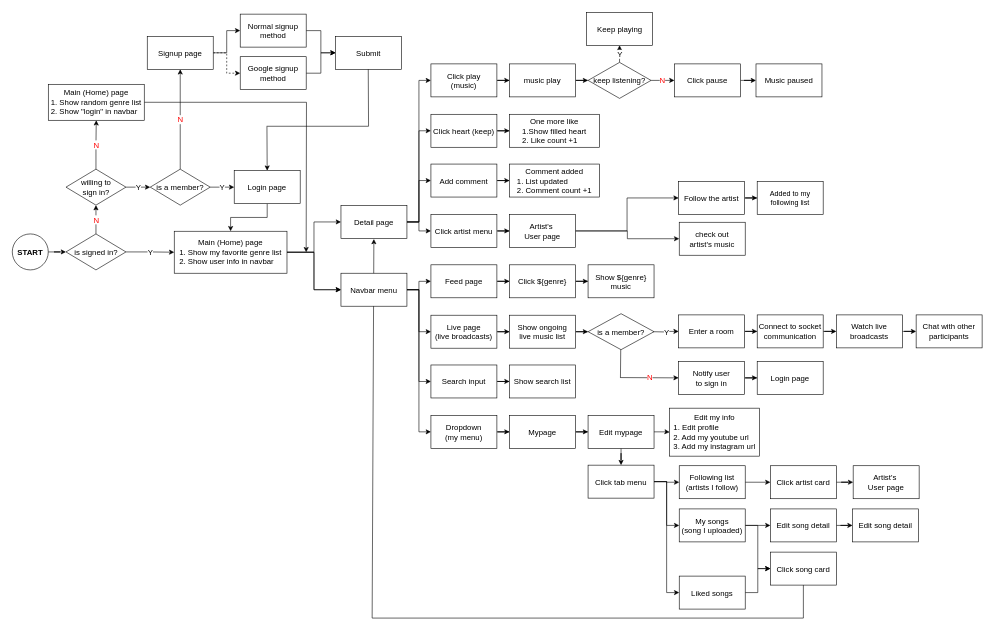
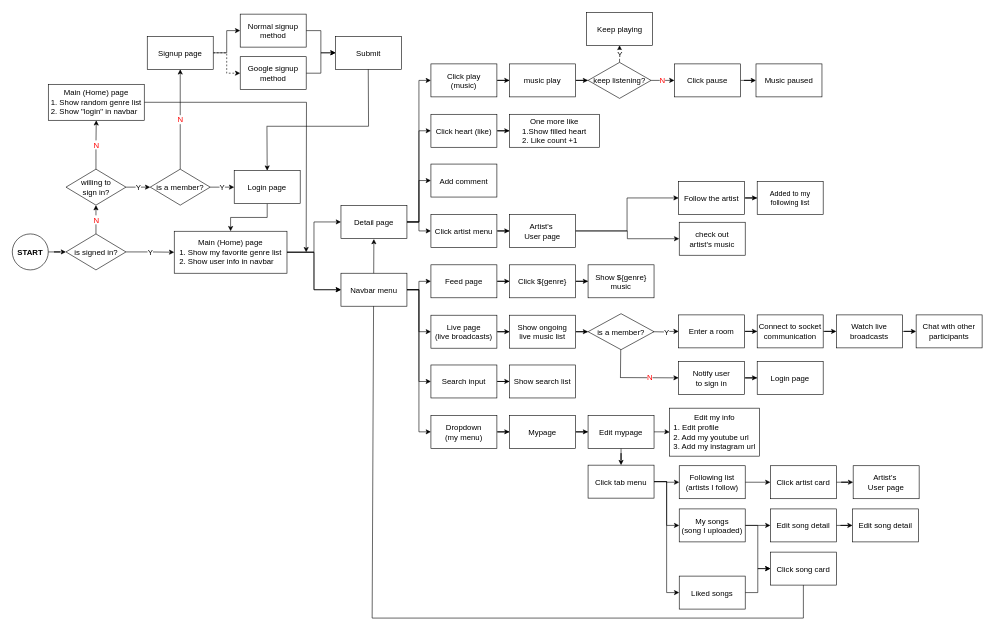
(464, 131) -> (464, 131)
(506, 181) -> none
(555, 181) -> none
